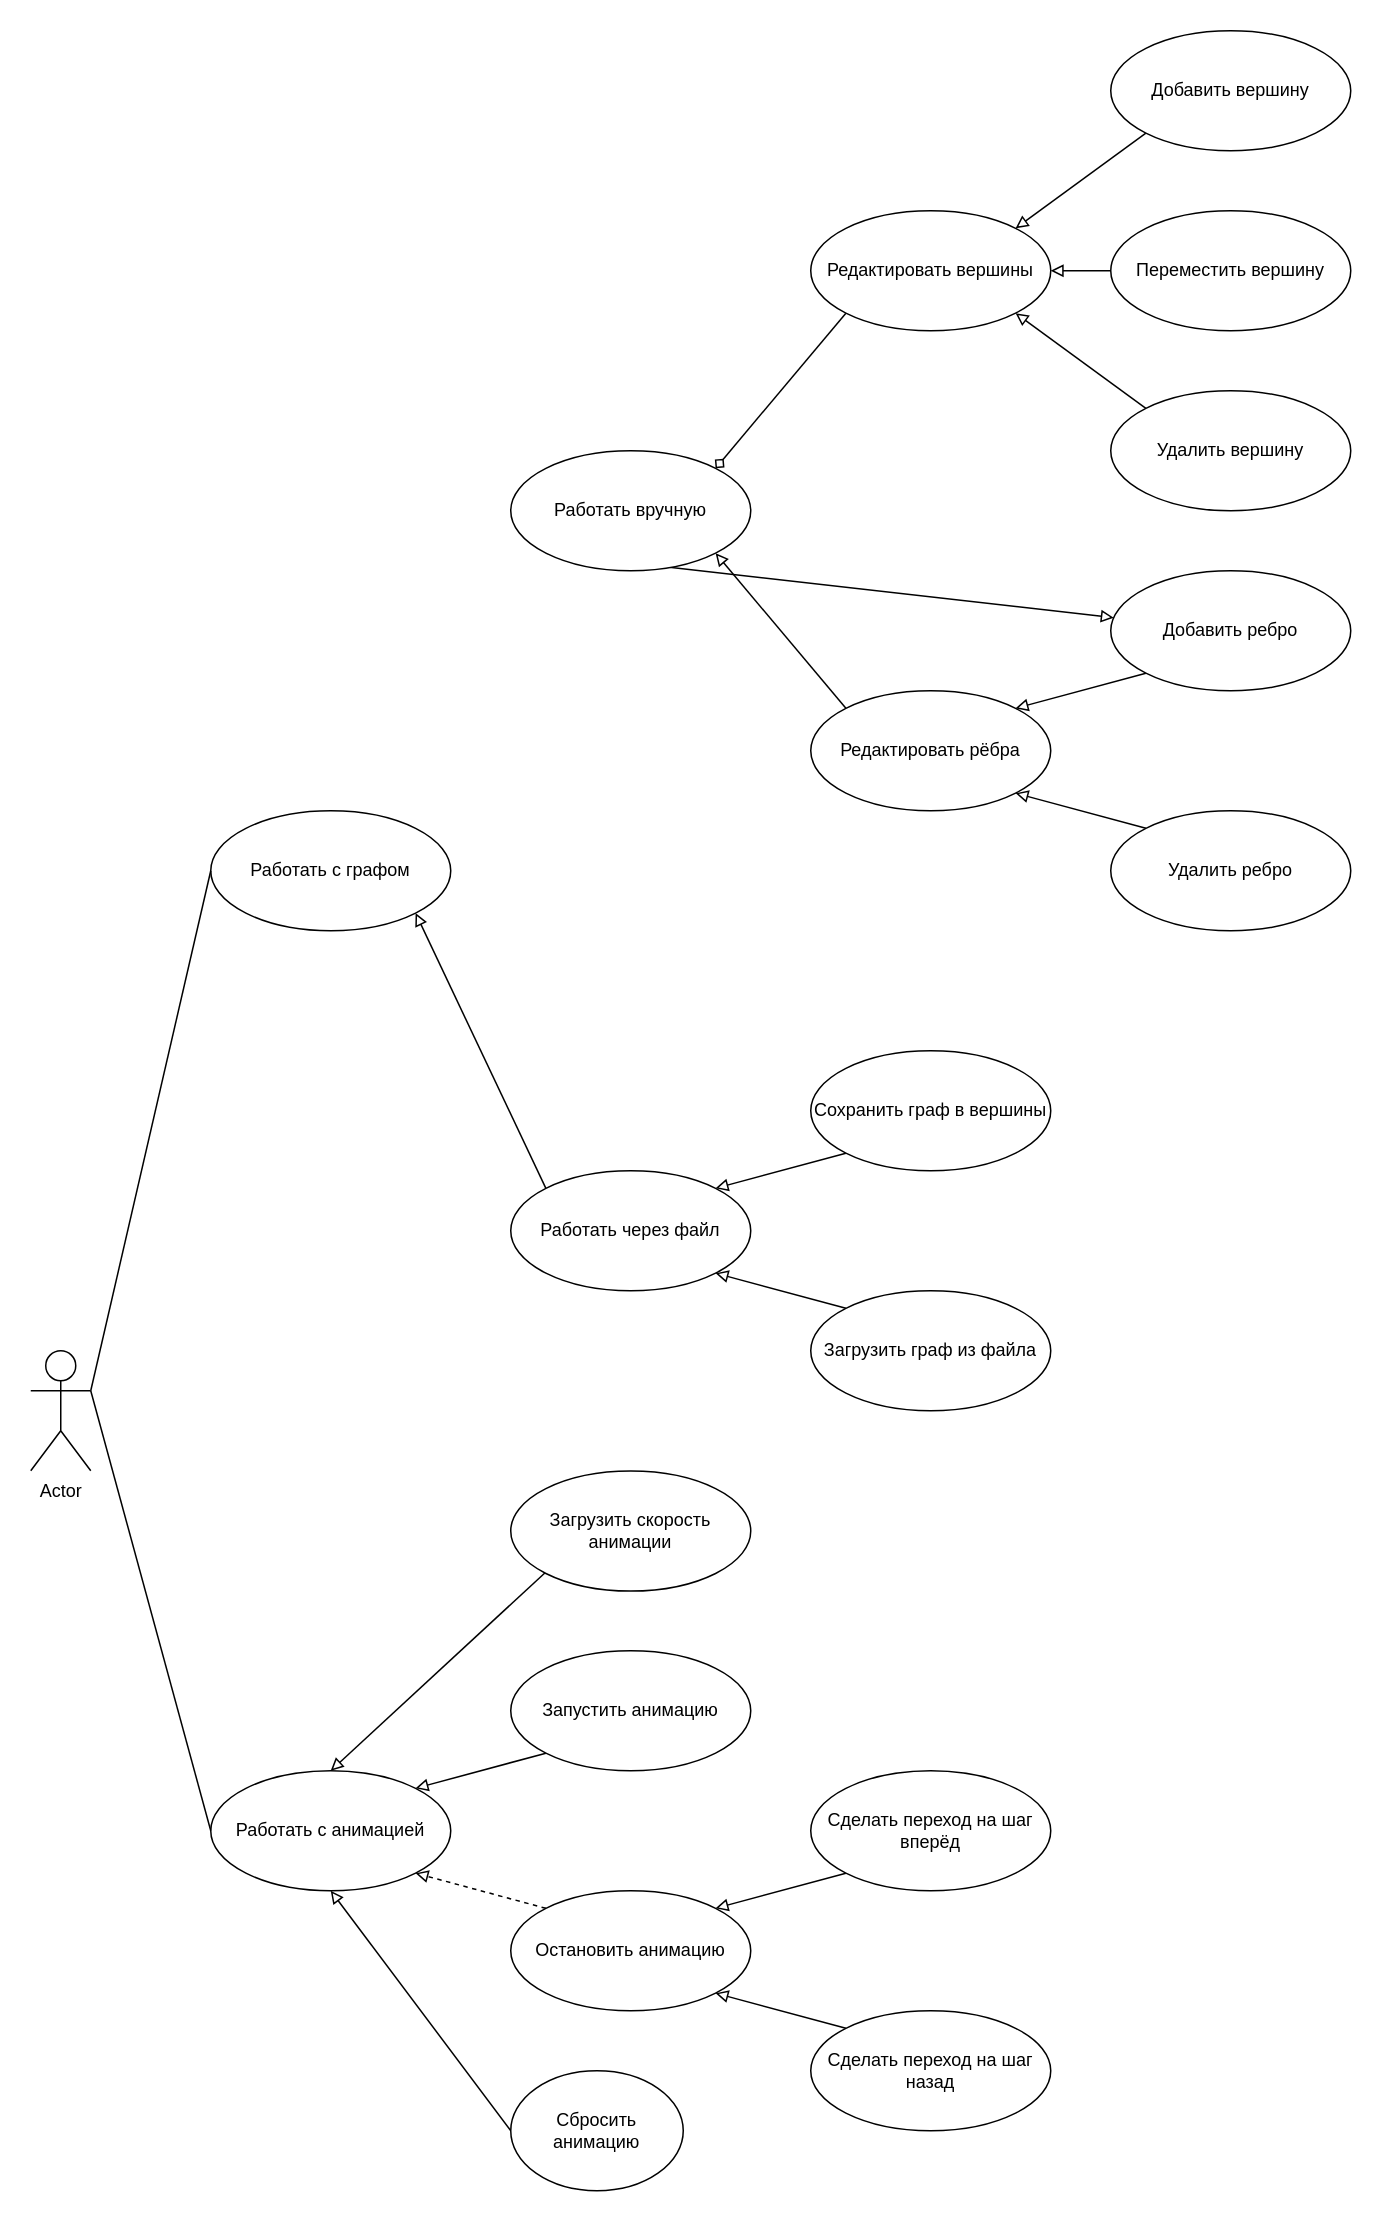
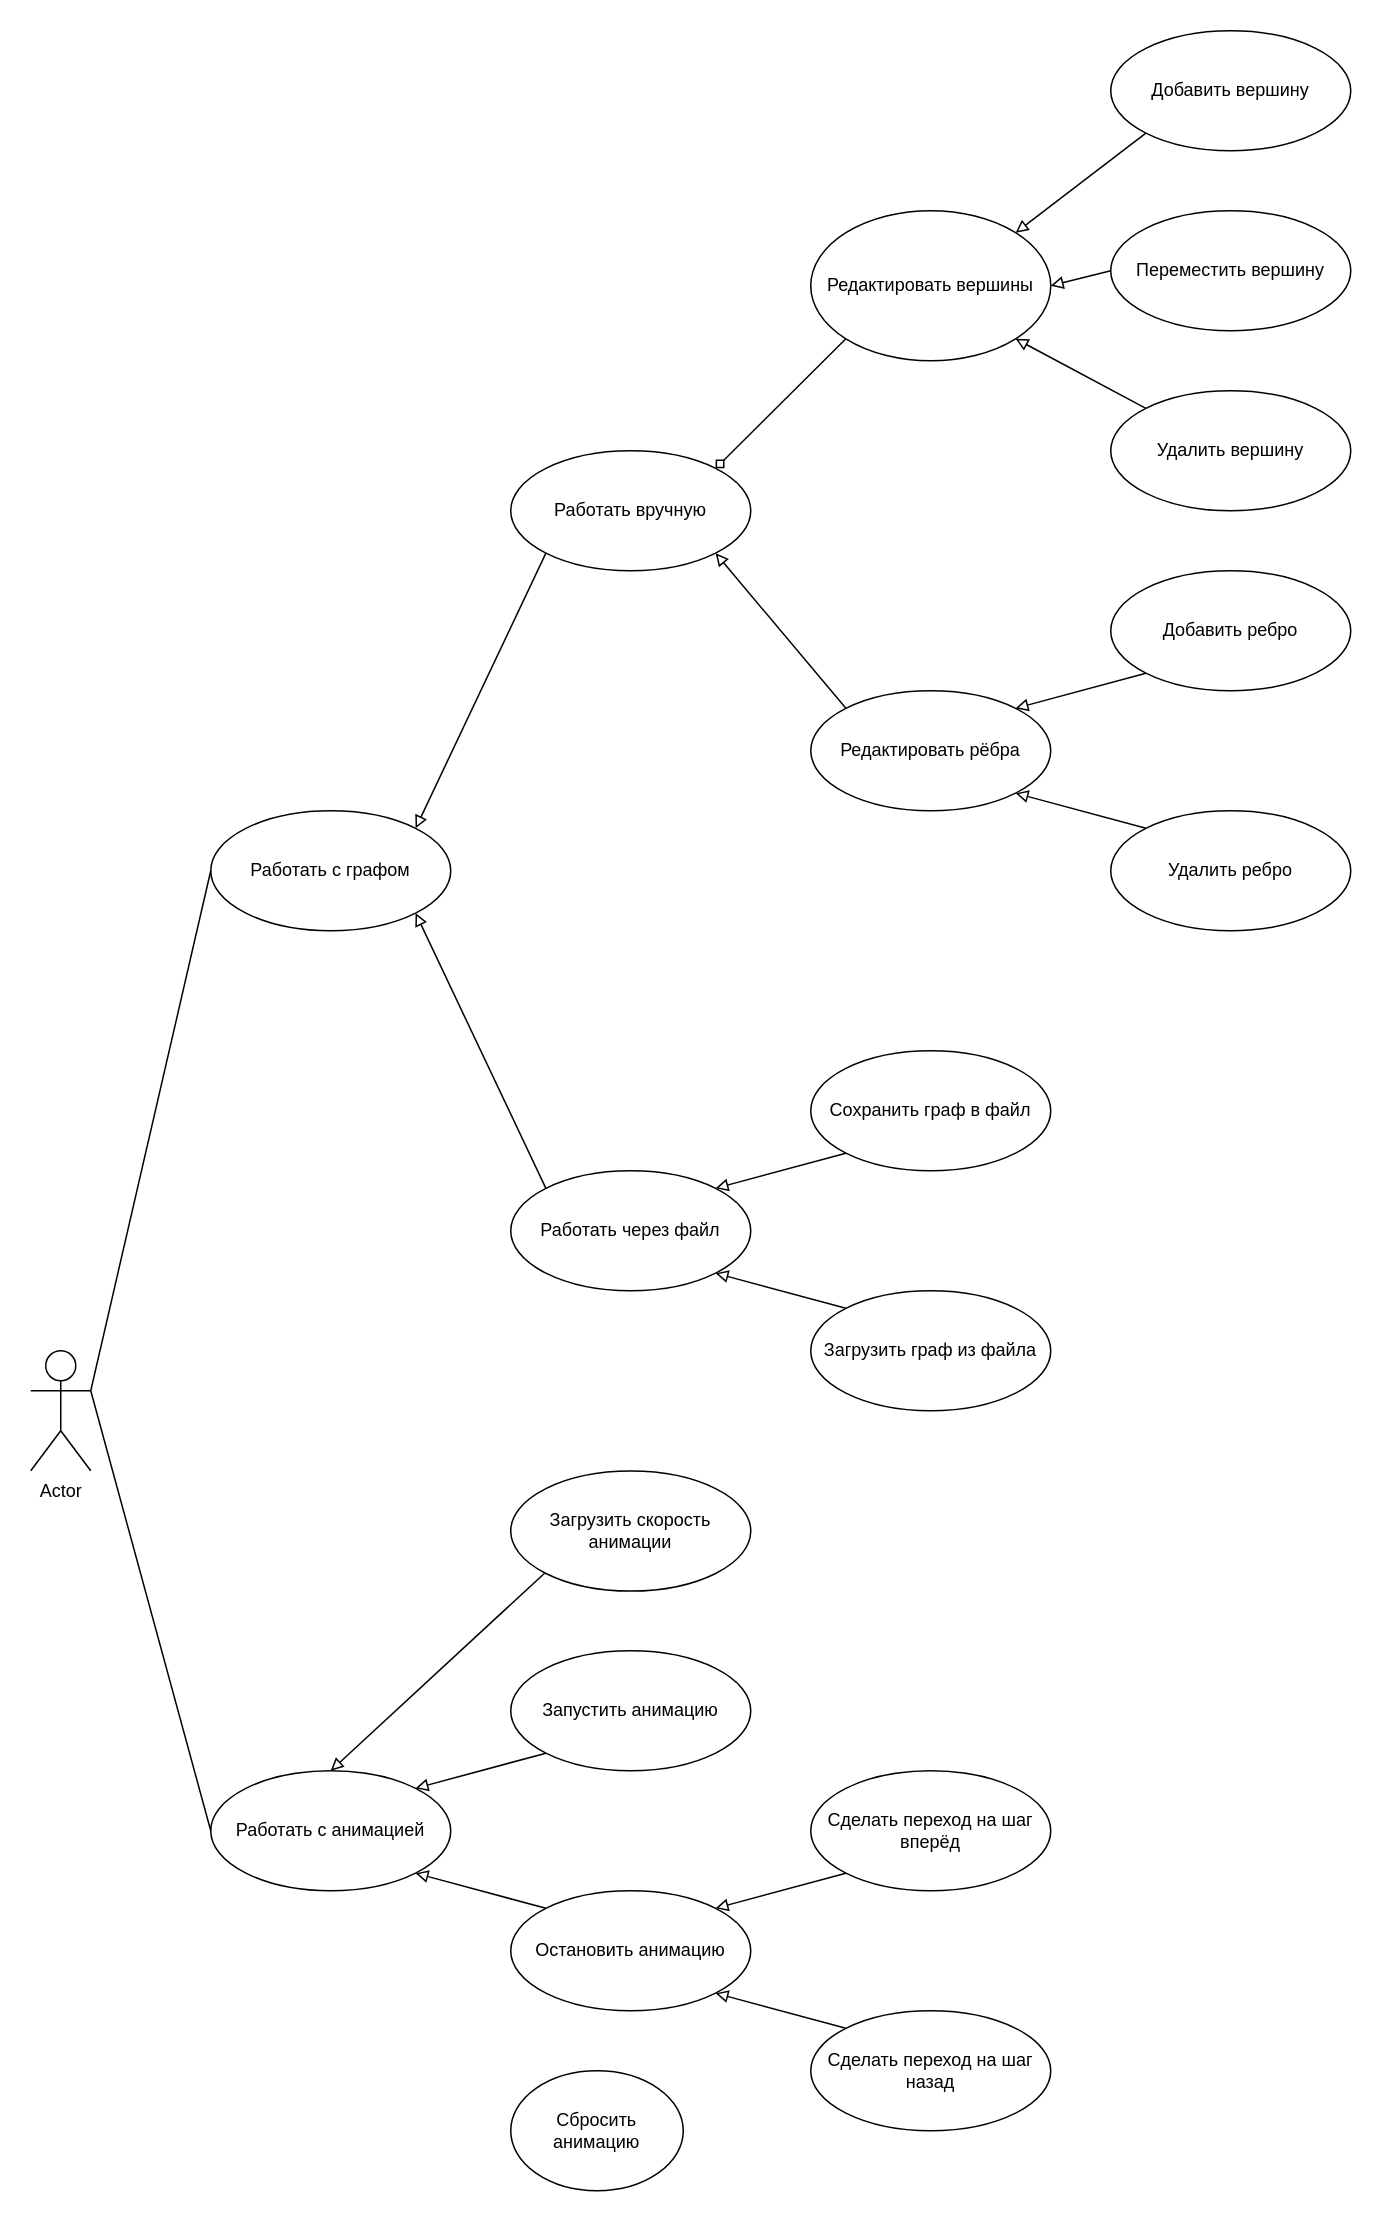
(931, 271) -> (931, 286)
(919, 596) -> (483, 685)
(931, 1111) -> (931, 1111)
(486, 1892) -> (486, 1892)
(425, 2016) -> none
